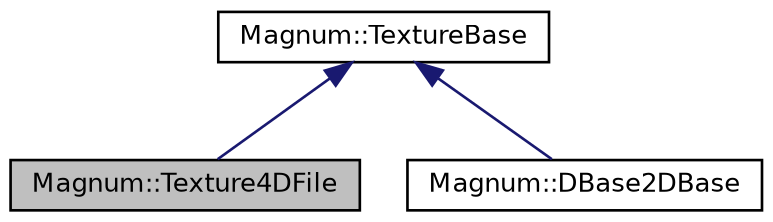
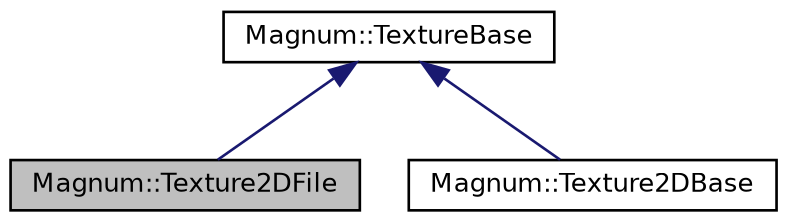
(185, 185) -> (185, 185)
(585, 185) -> (593, 185)
